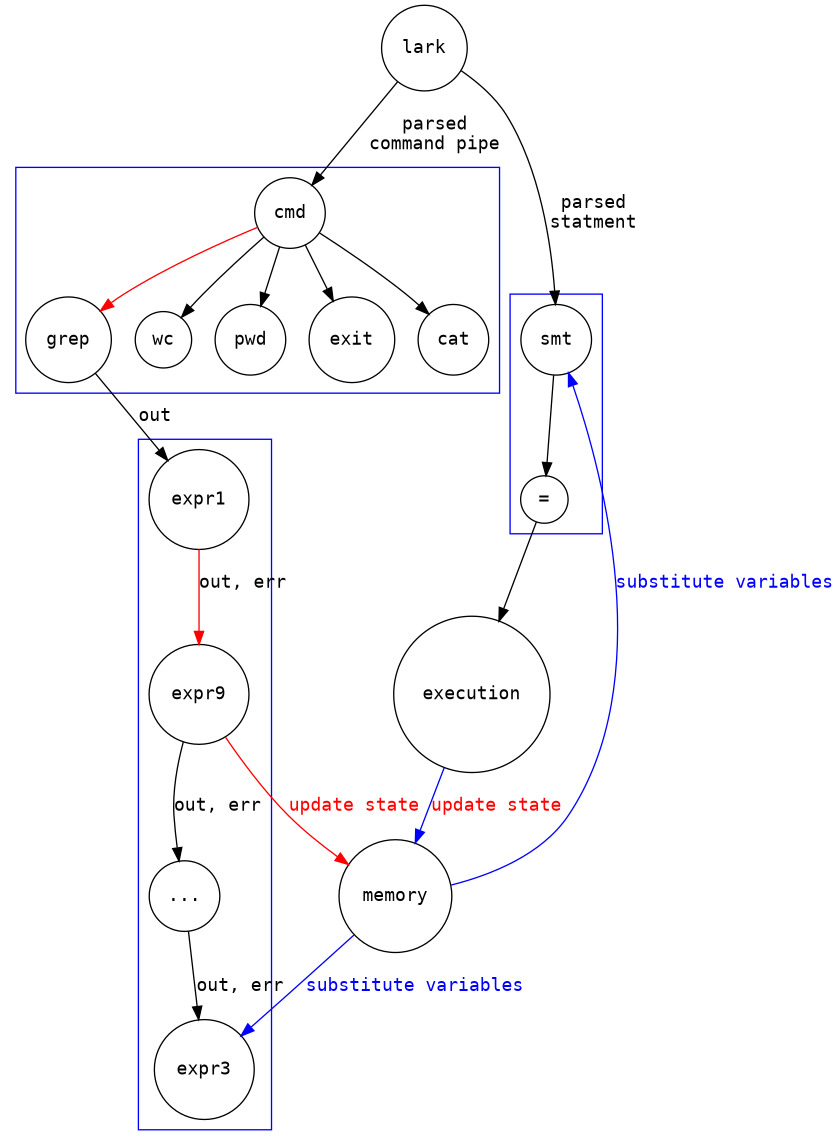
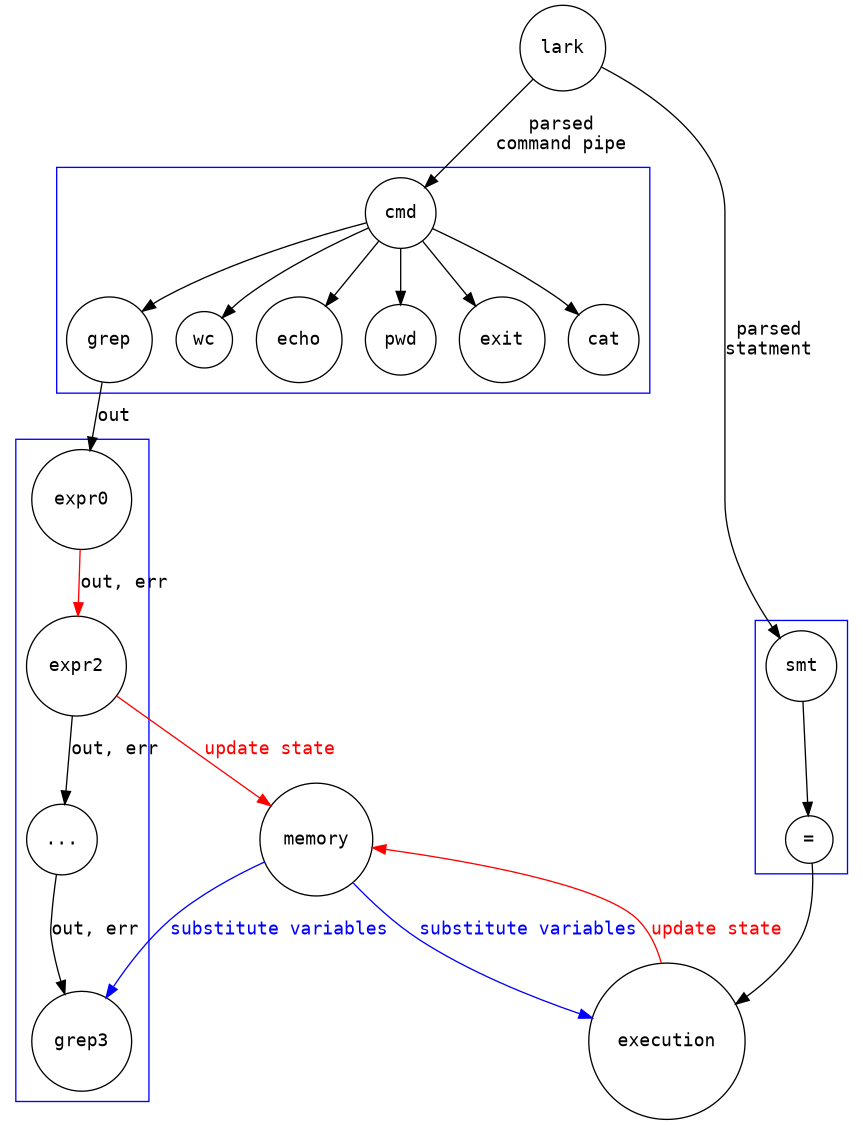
(183, 262) -> (257, 257)
none -> (299, 340)
(199, 500) -> (82, 500)
(615, 672) -> (458, 962)
(199, 694) -> (76, 666)
(432, 799) -> (540, 879)
(204, 1070) -> (82, 1041)
